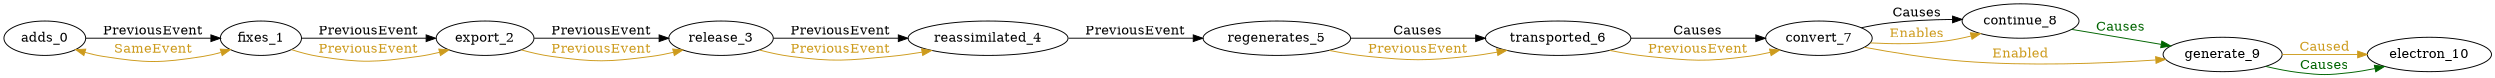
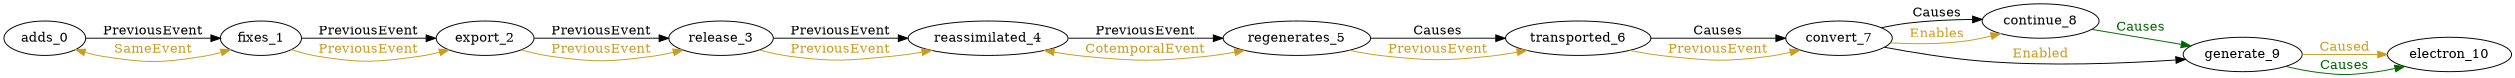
none -> (1144, 60)
(2010, 64) -> (2030, 64)
